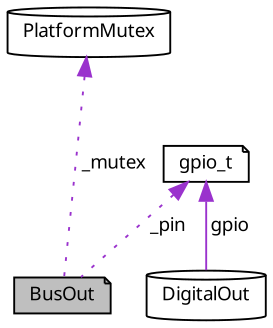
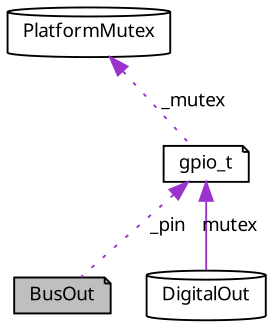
(74, 177) -> (157, 109)
(228, 226) -> (228, 226)
